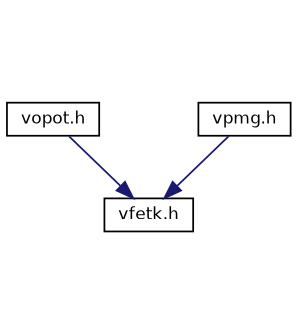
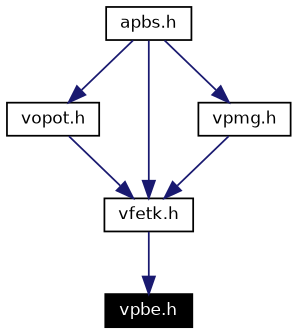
none -> (149, 23)
none -> (149, 311)
